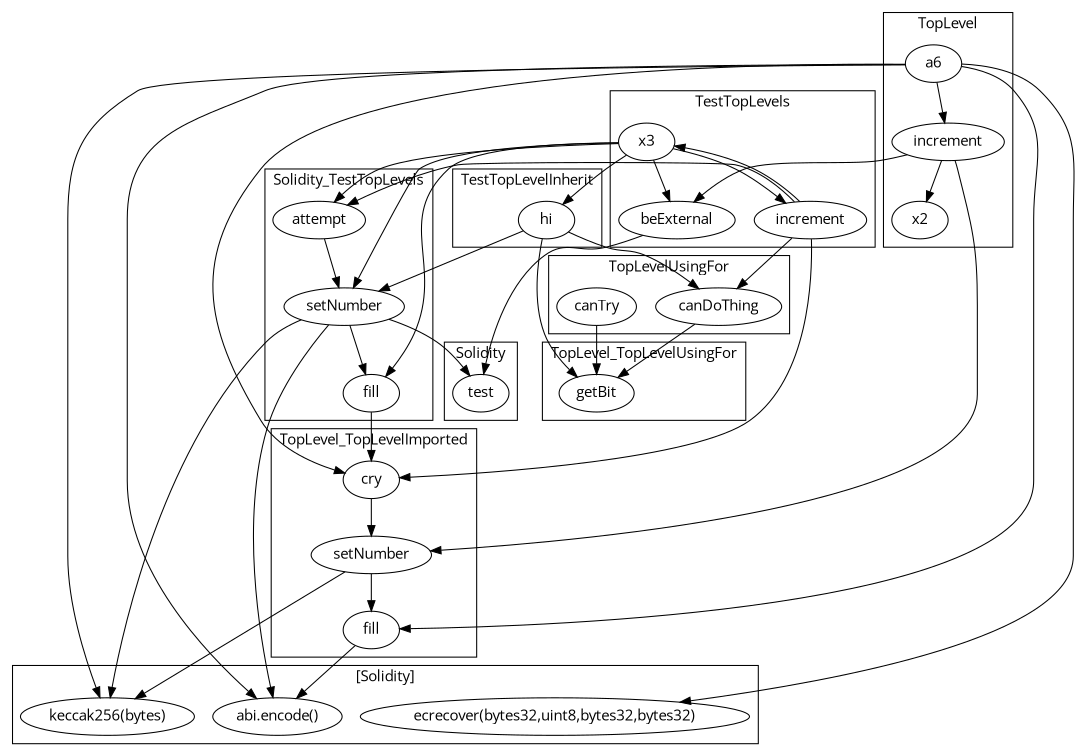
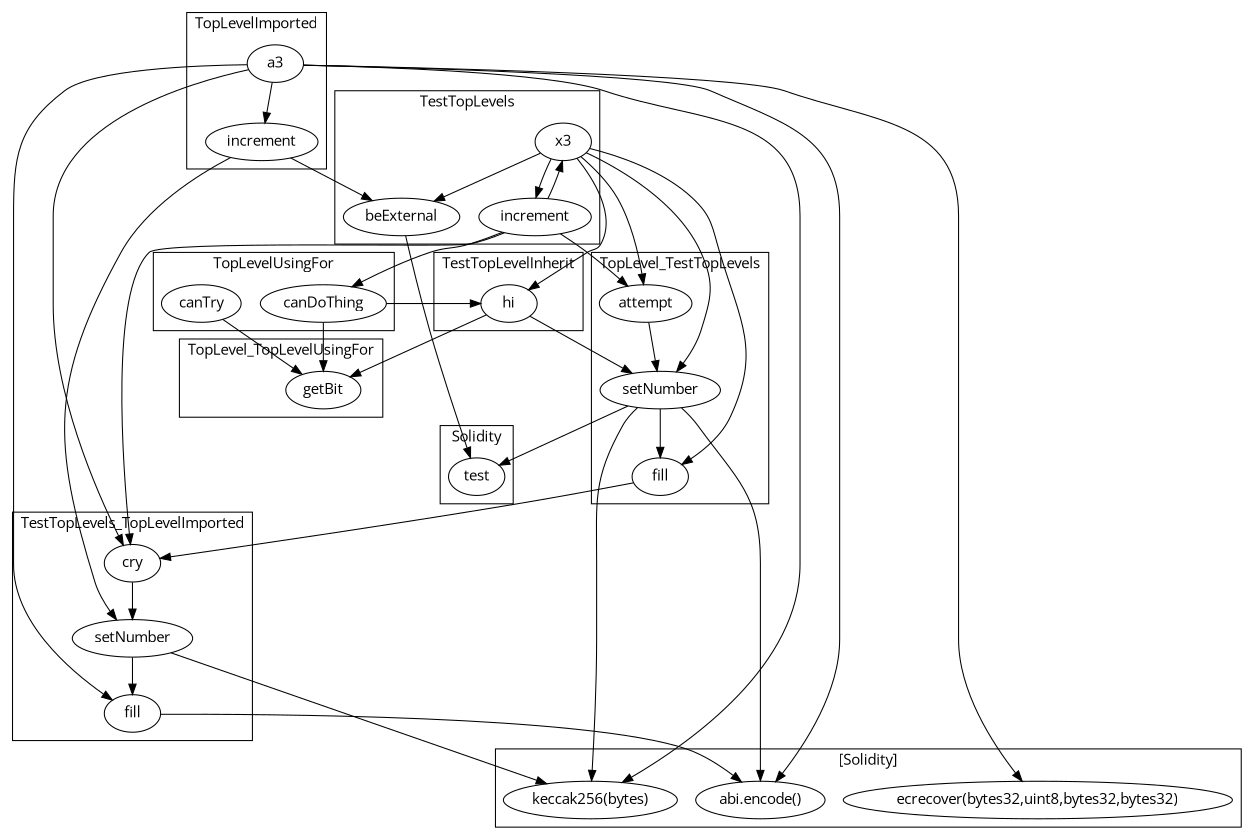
(948, 25) -> (257, 25)
(934, 64) -> (275, 64)
(349, 181) -> (680, 264)
(920, 220) -> none
(660, 262) -> (416, 304)
(374, 441) -> (132, 524)
